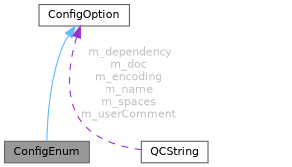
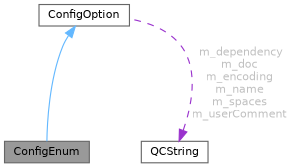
(76, 113) -> (188, 58)
